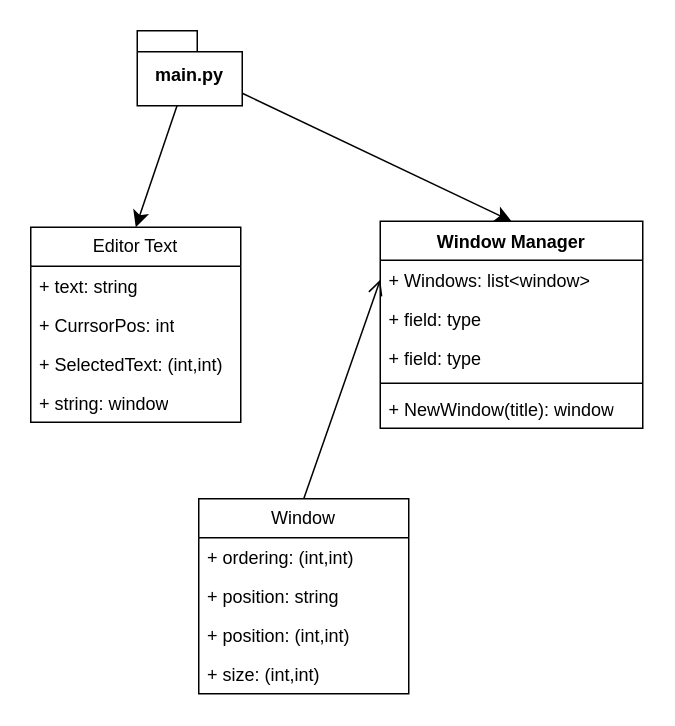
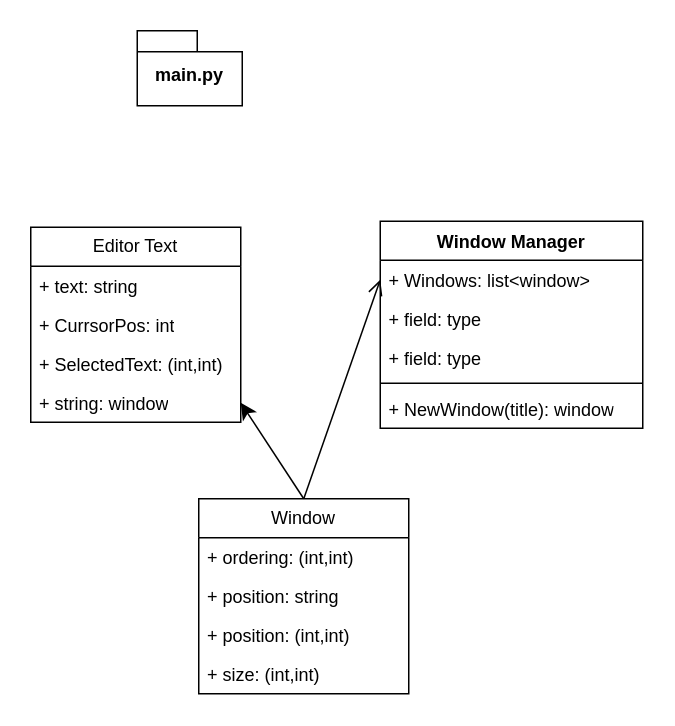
(372, 155) -> none
(158, 162) -> none
none -> (274, 454)
